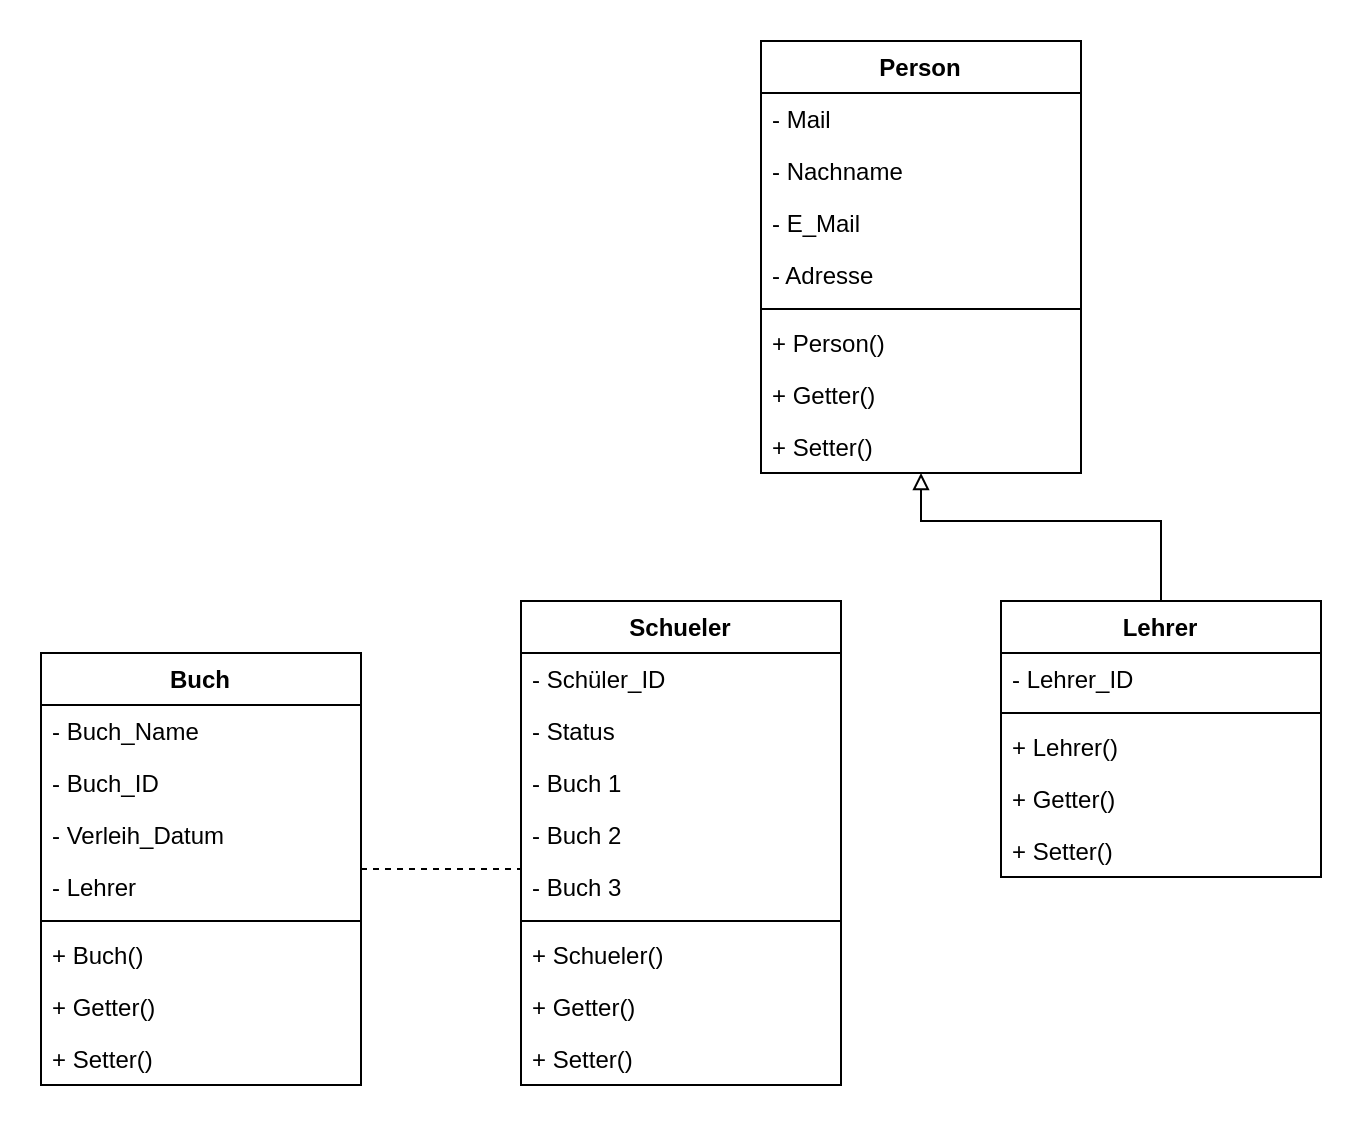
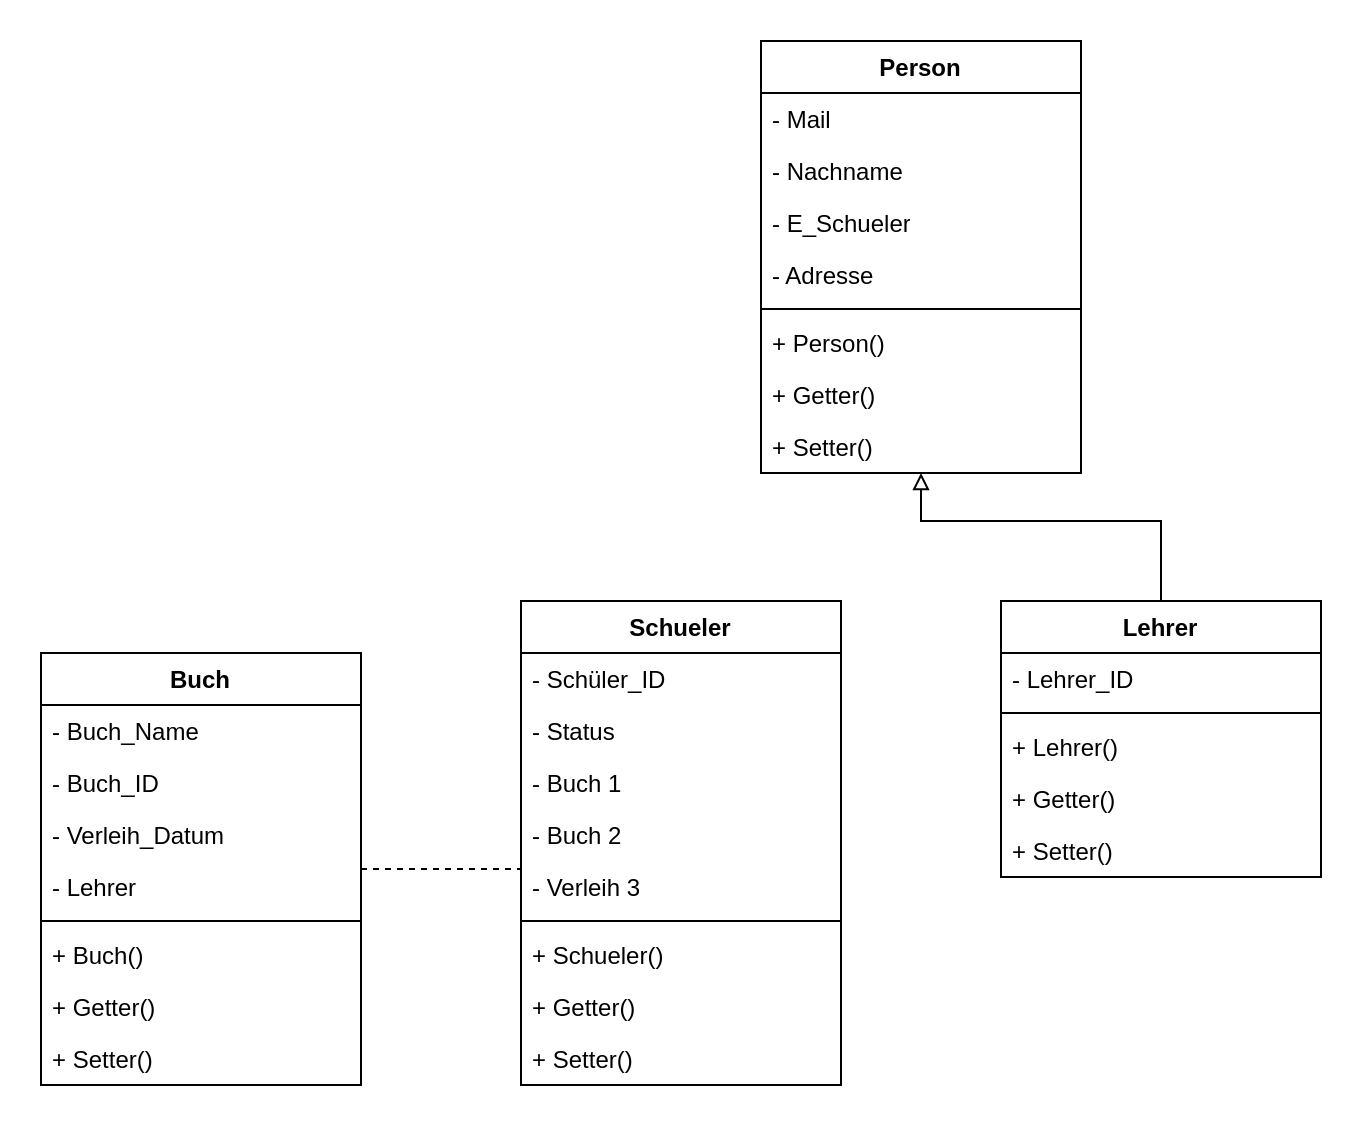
(817, 225) -> (847, 225)
(581, 889) -> (594, 889)
